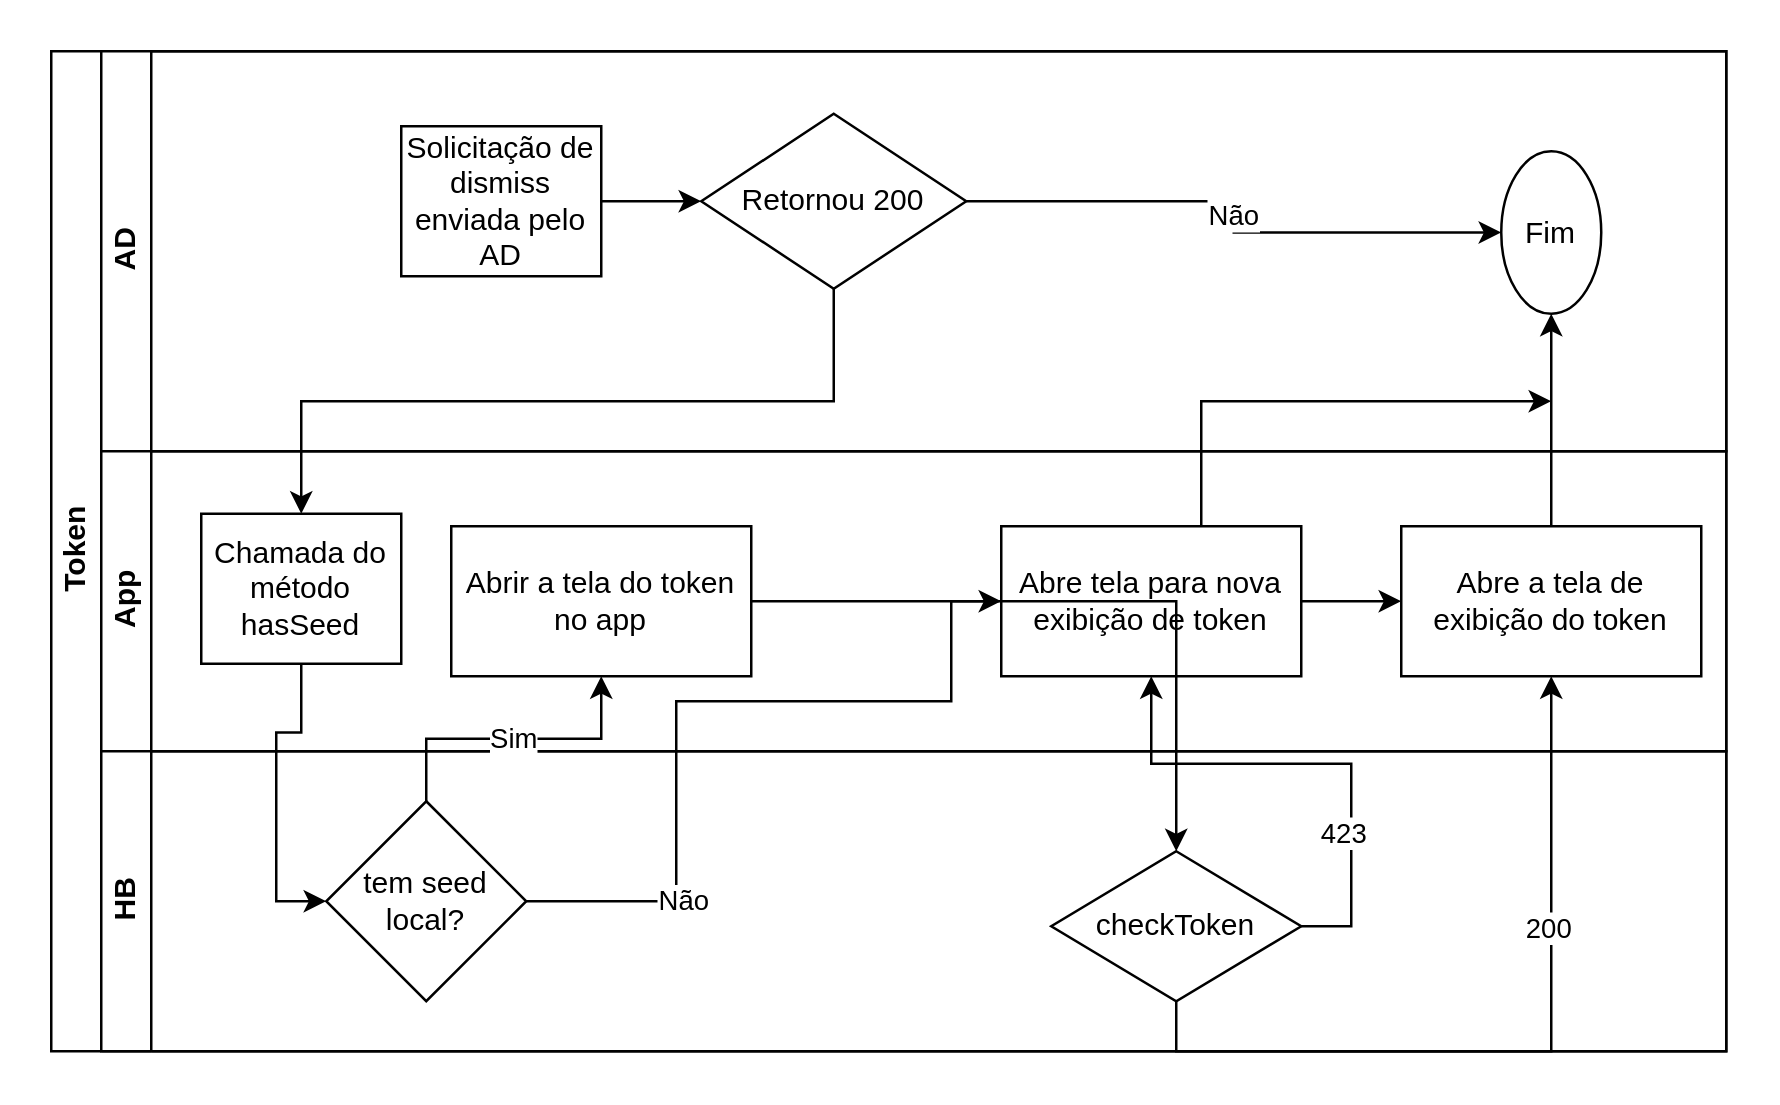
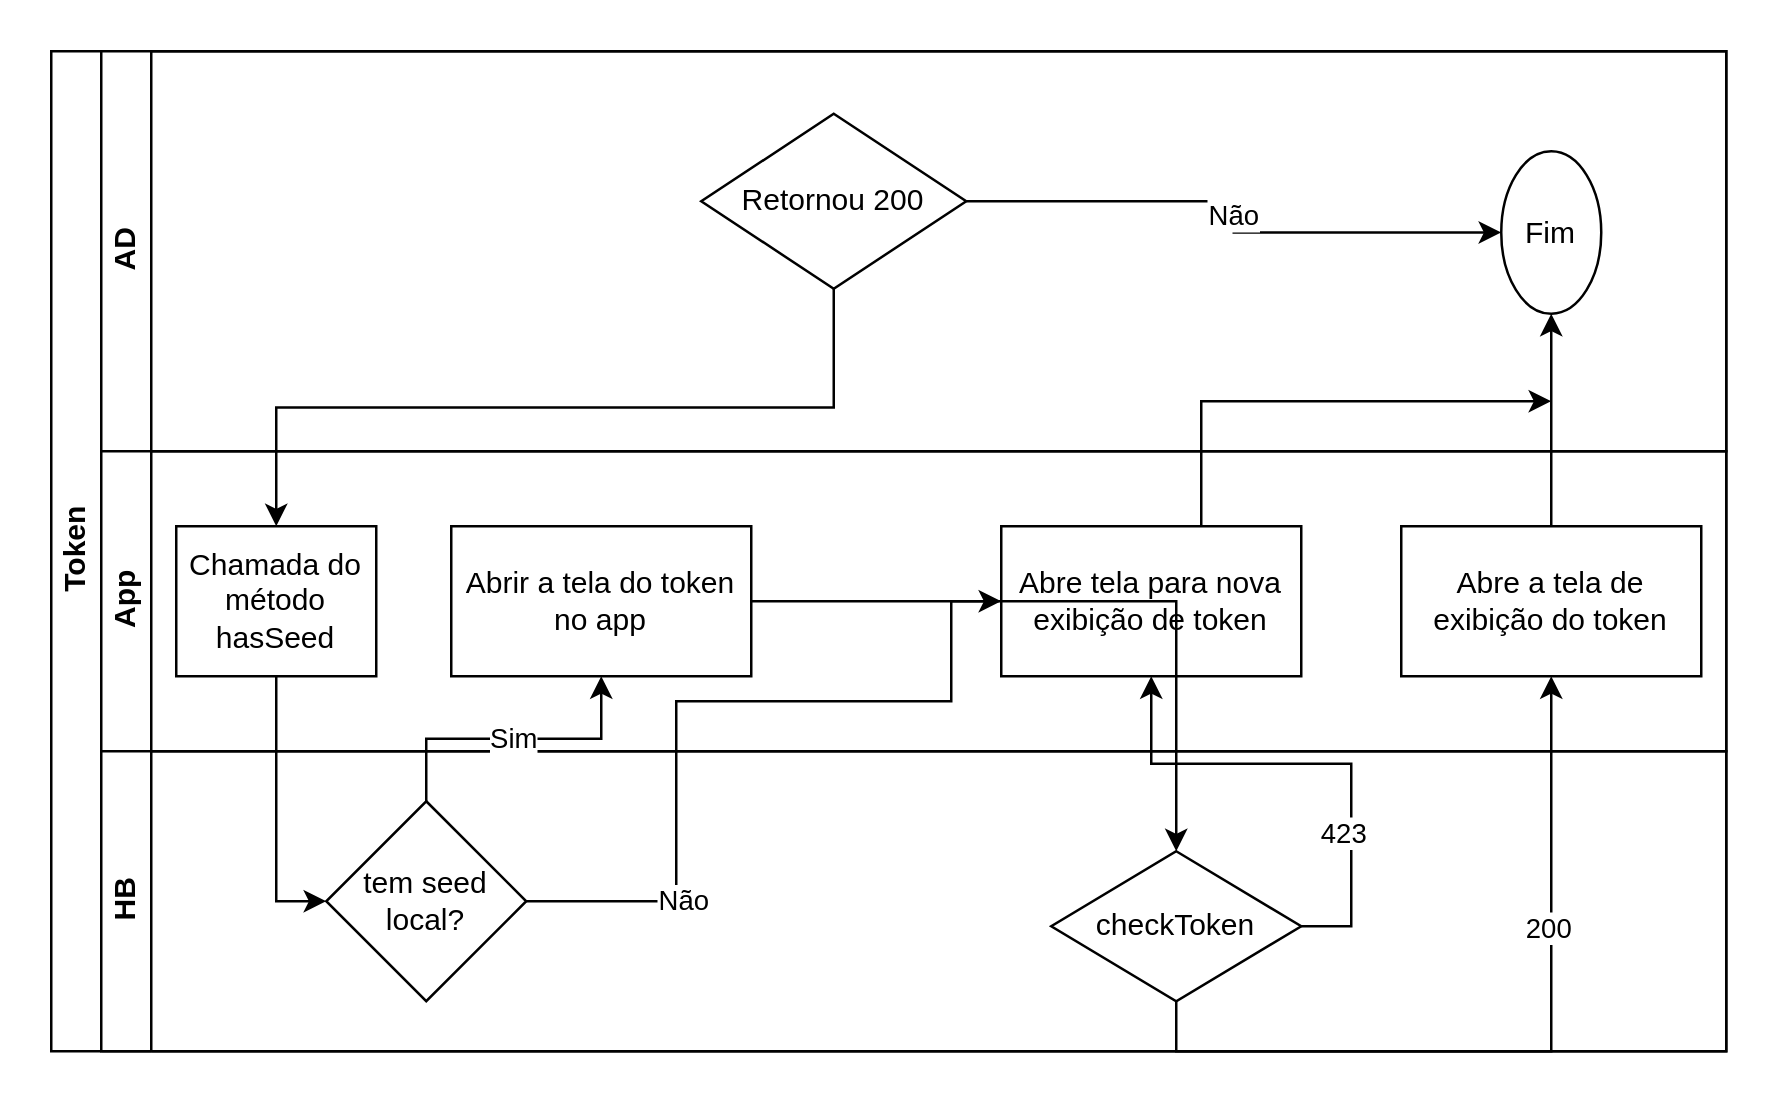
(501, 201) -> none
(643, 201) -> none
(301, 589) -> (276, 601)
(1343, 601) -> none
